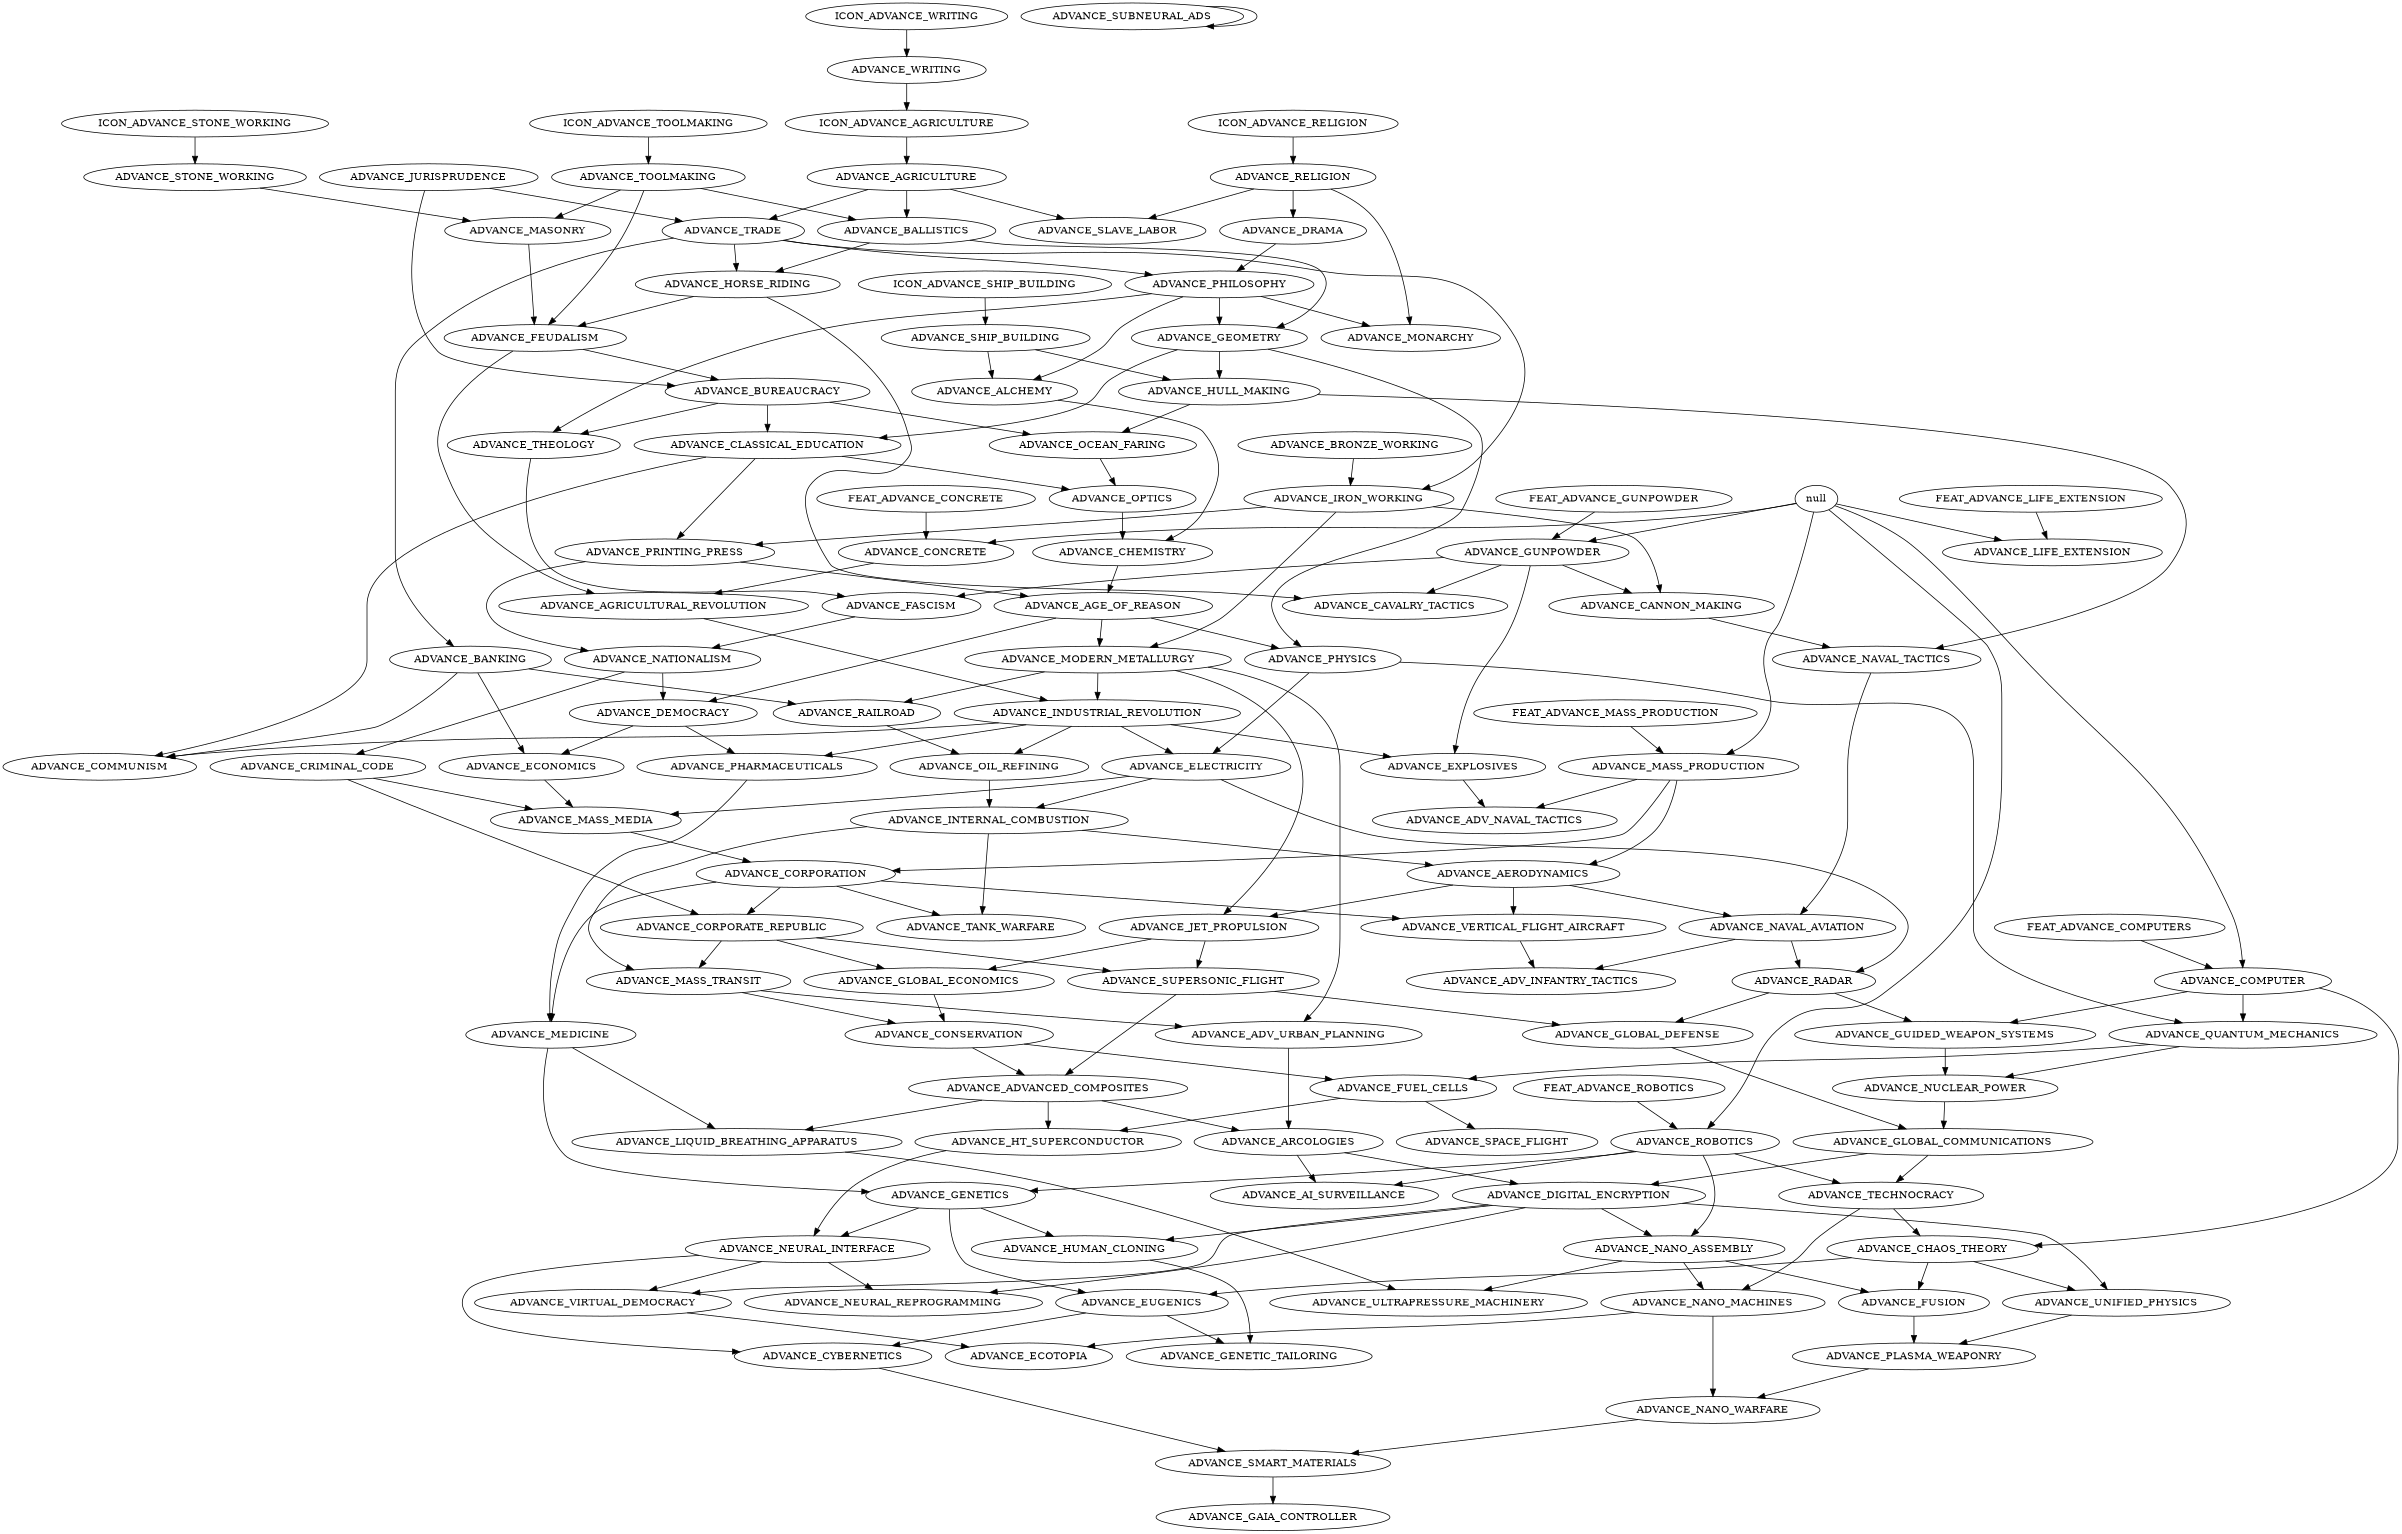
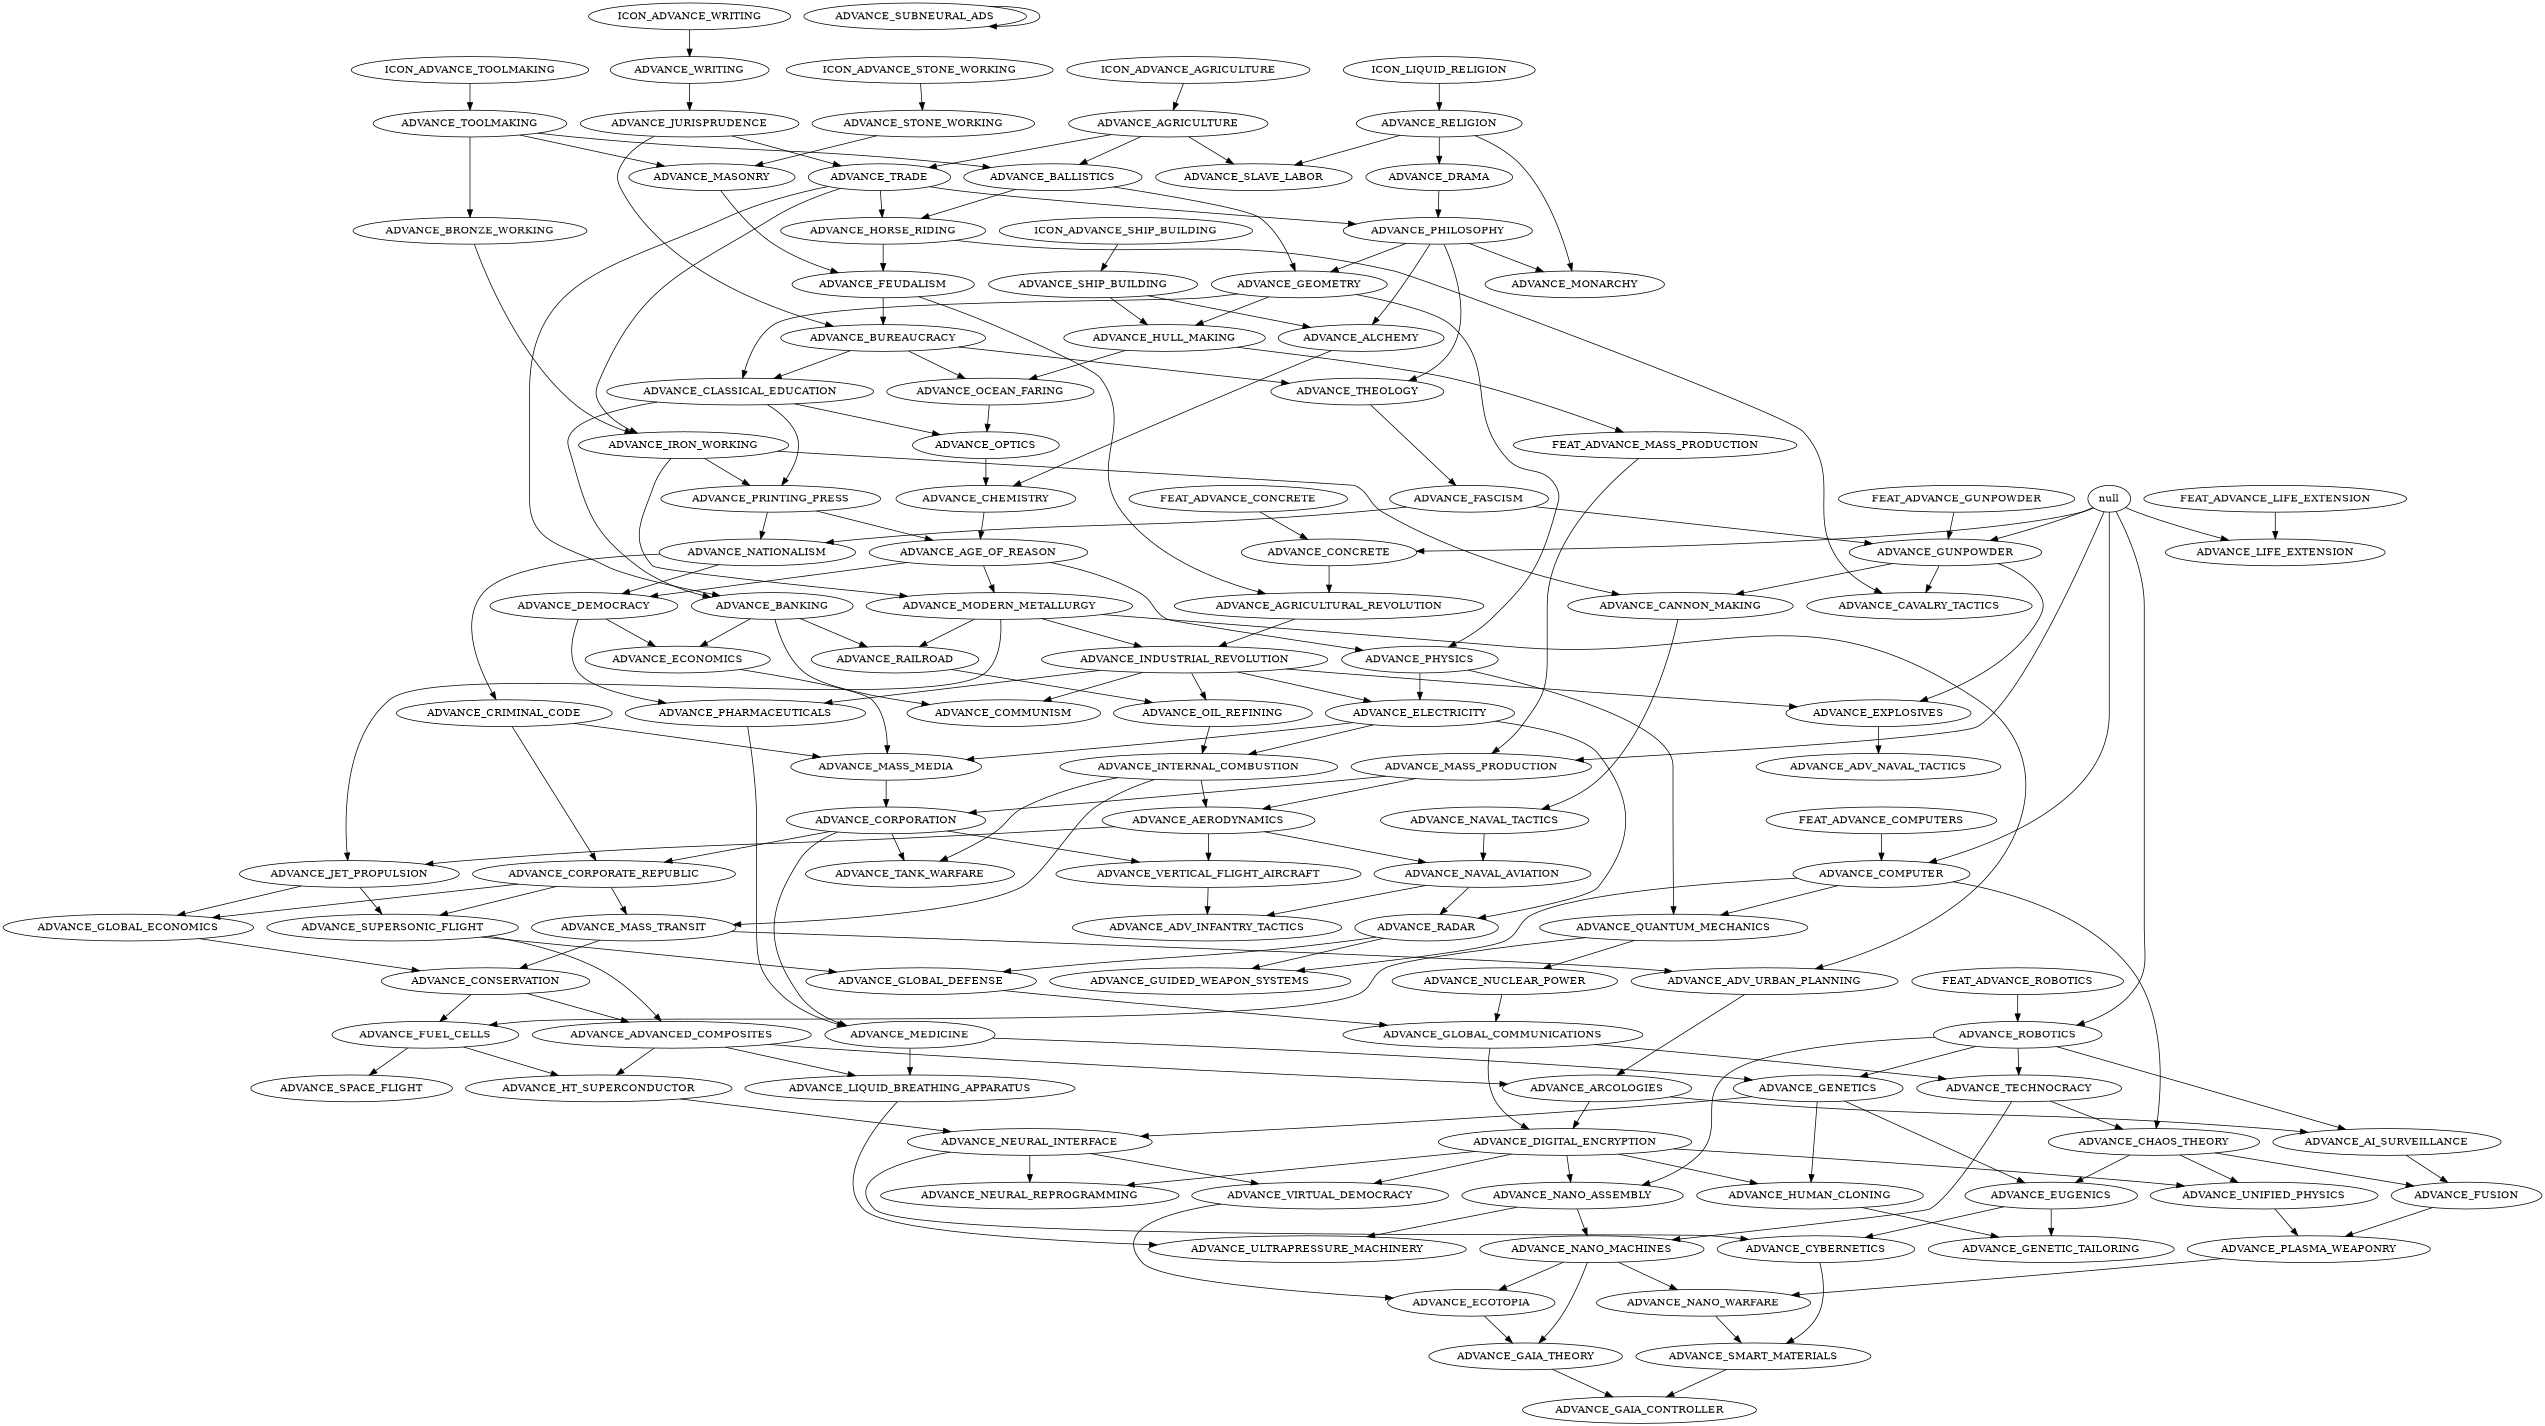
(907, 93) -> (690, 93)
(1293, 124) -> (1439, 70)
(607, 260) -> (470, 173)
(1913, 429) -> (1439, 376)
(391, 566) -> (584, 498)
(1204, 573) -> (1699, 525)
(1590, 793) -> none
(1945, 1061) -> none
(1793, 1276) -> (2424, 1167)
none -> (1526, 1356)
